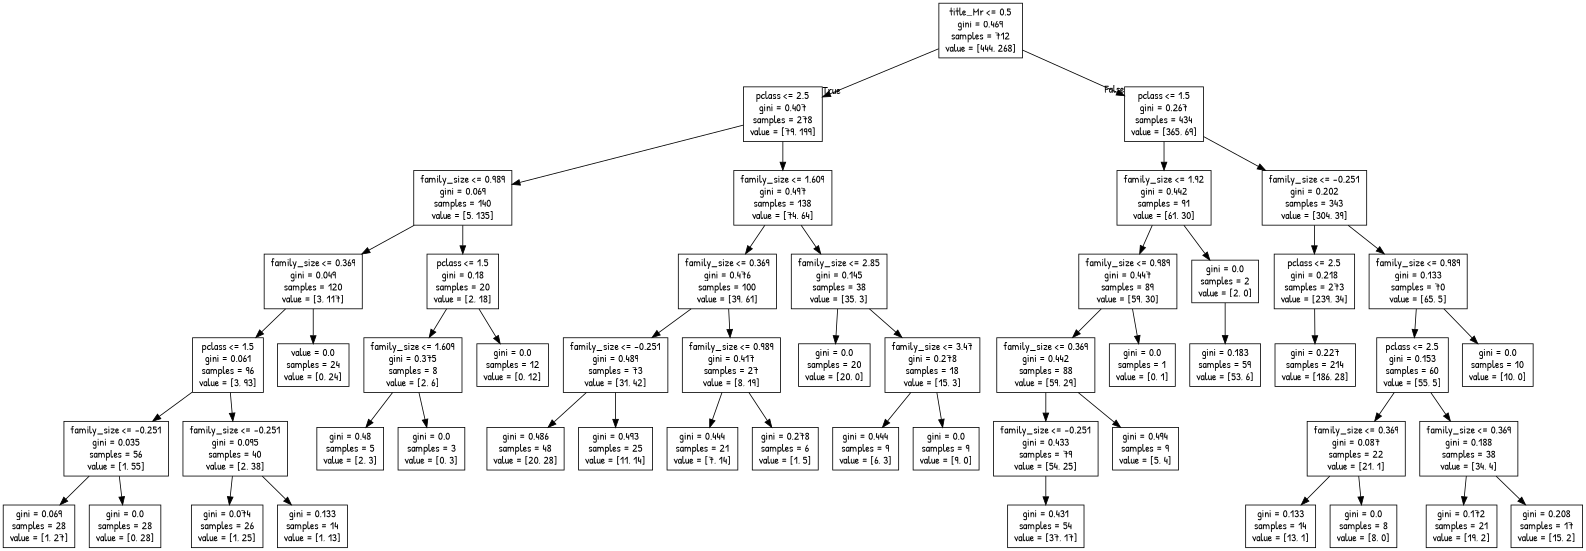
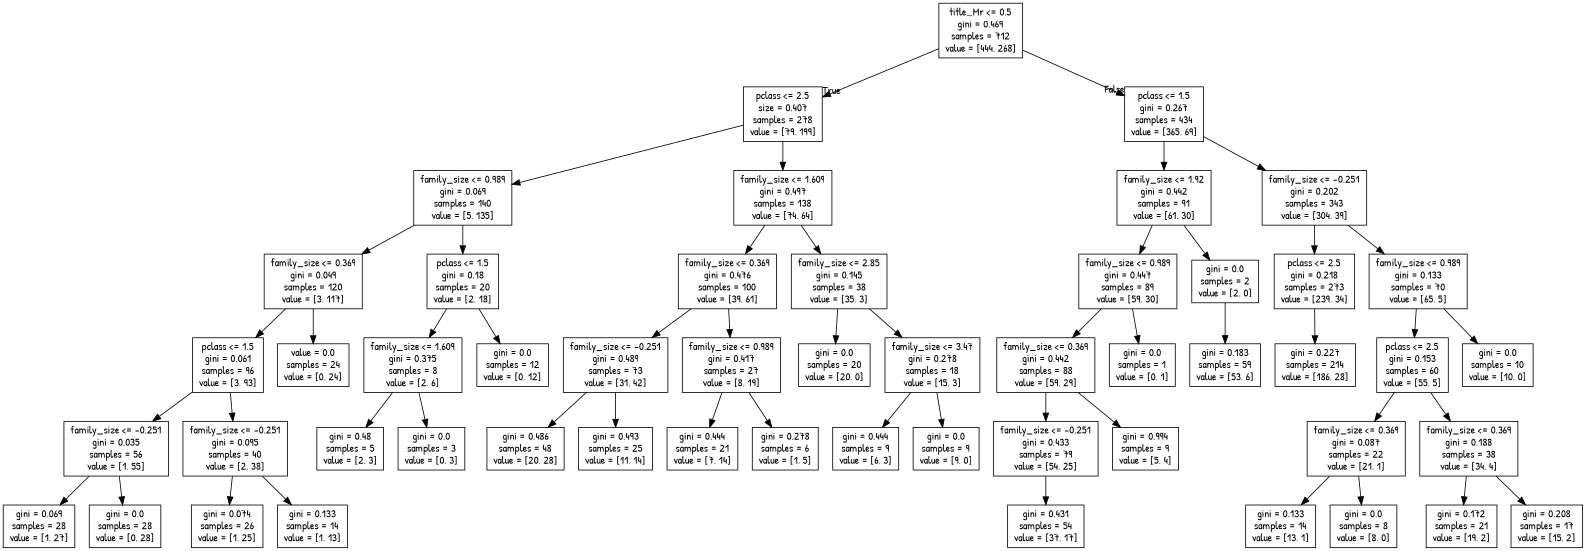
(783, 114) -> (783, 114)
(1146, 449) -> (1146, 449)
